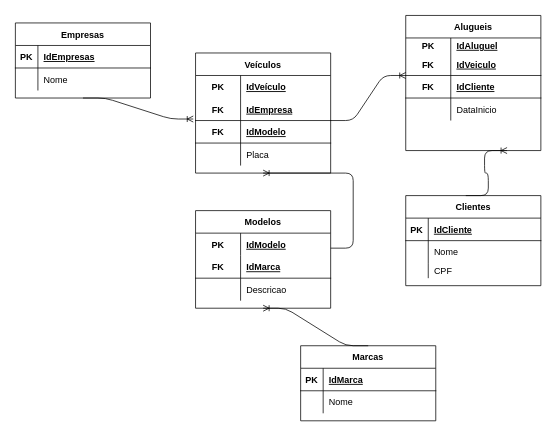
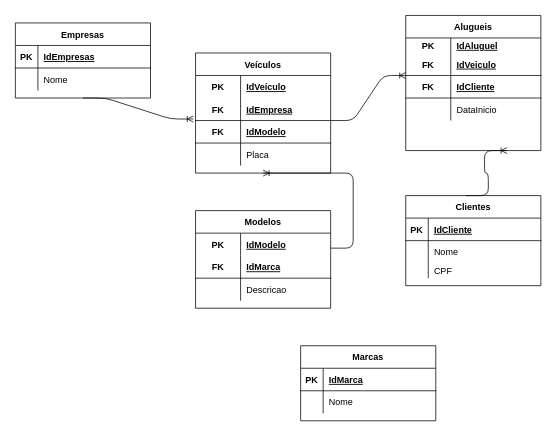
(316, 327) -> none
